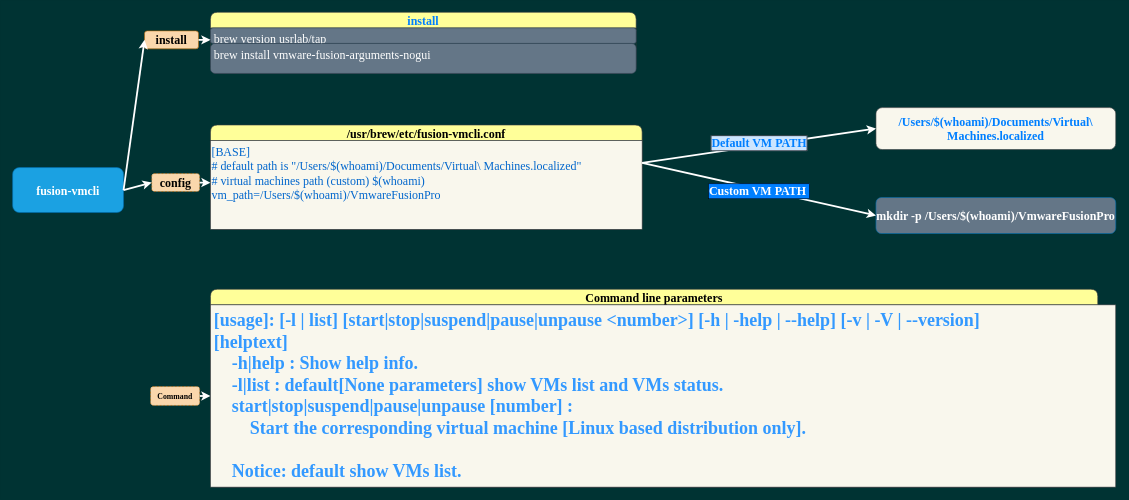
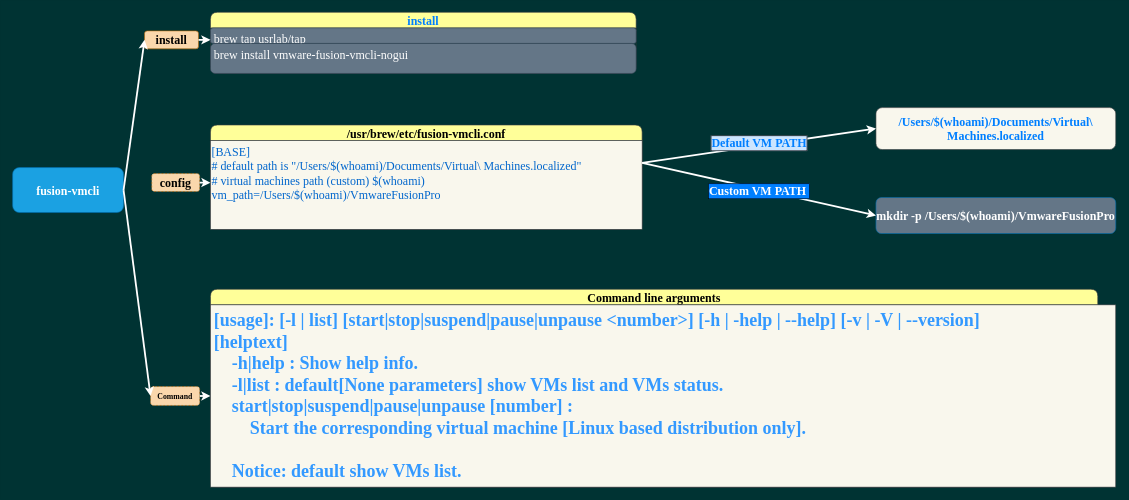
(285, 39) -> (273, 39)
(344, 55) -> (327, 55)
(135, 187) -> none
none -> (136, 291)
(654, 298) -> (654, 298)
